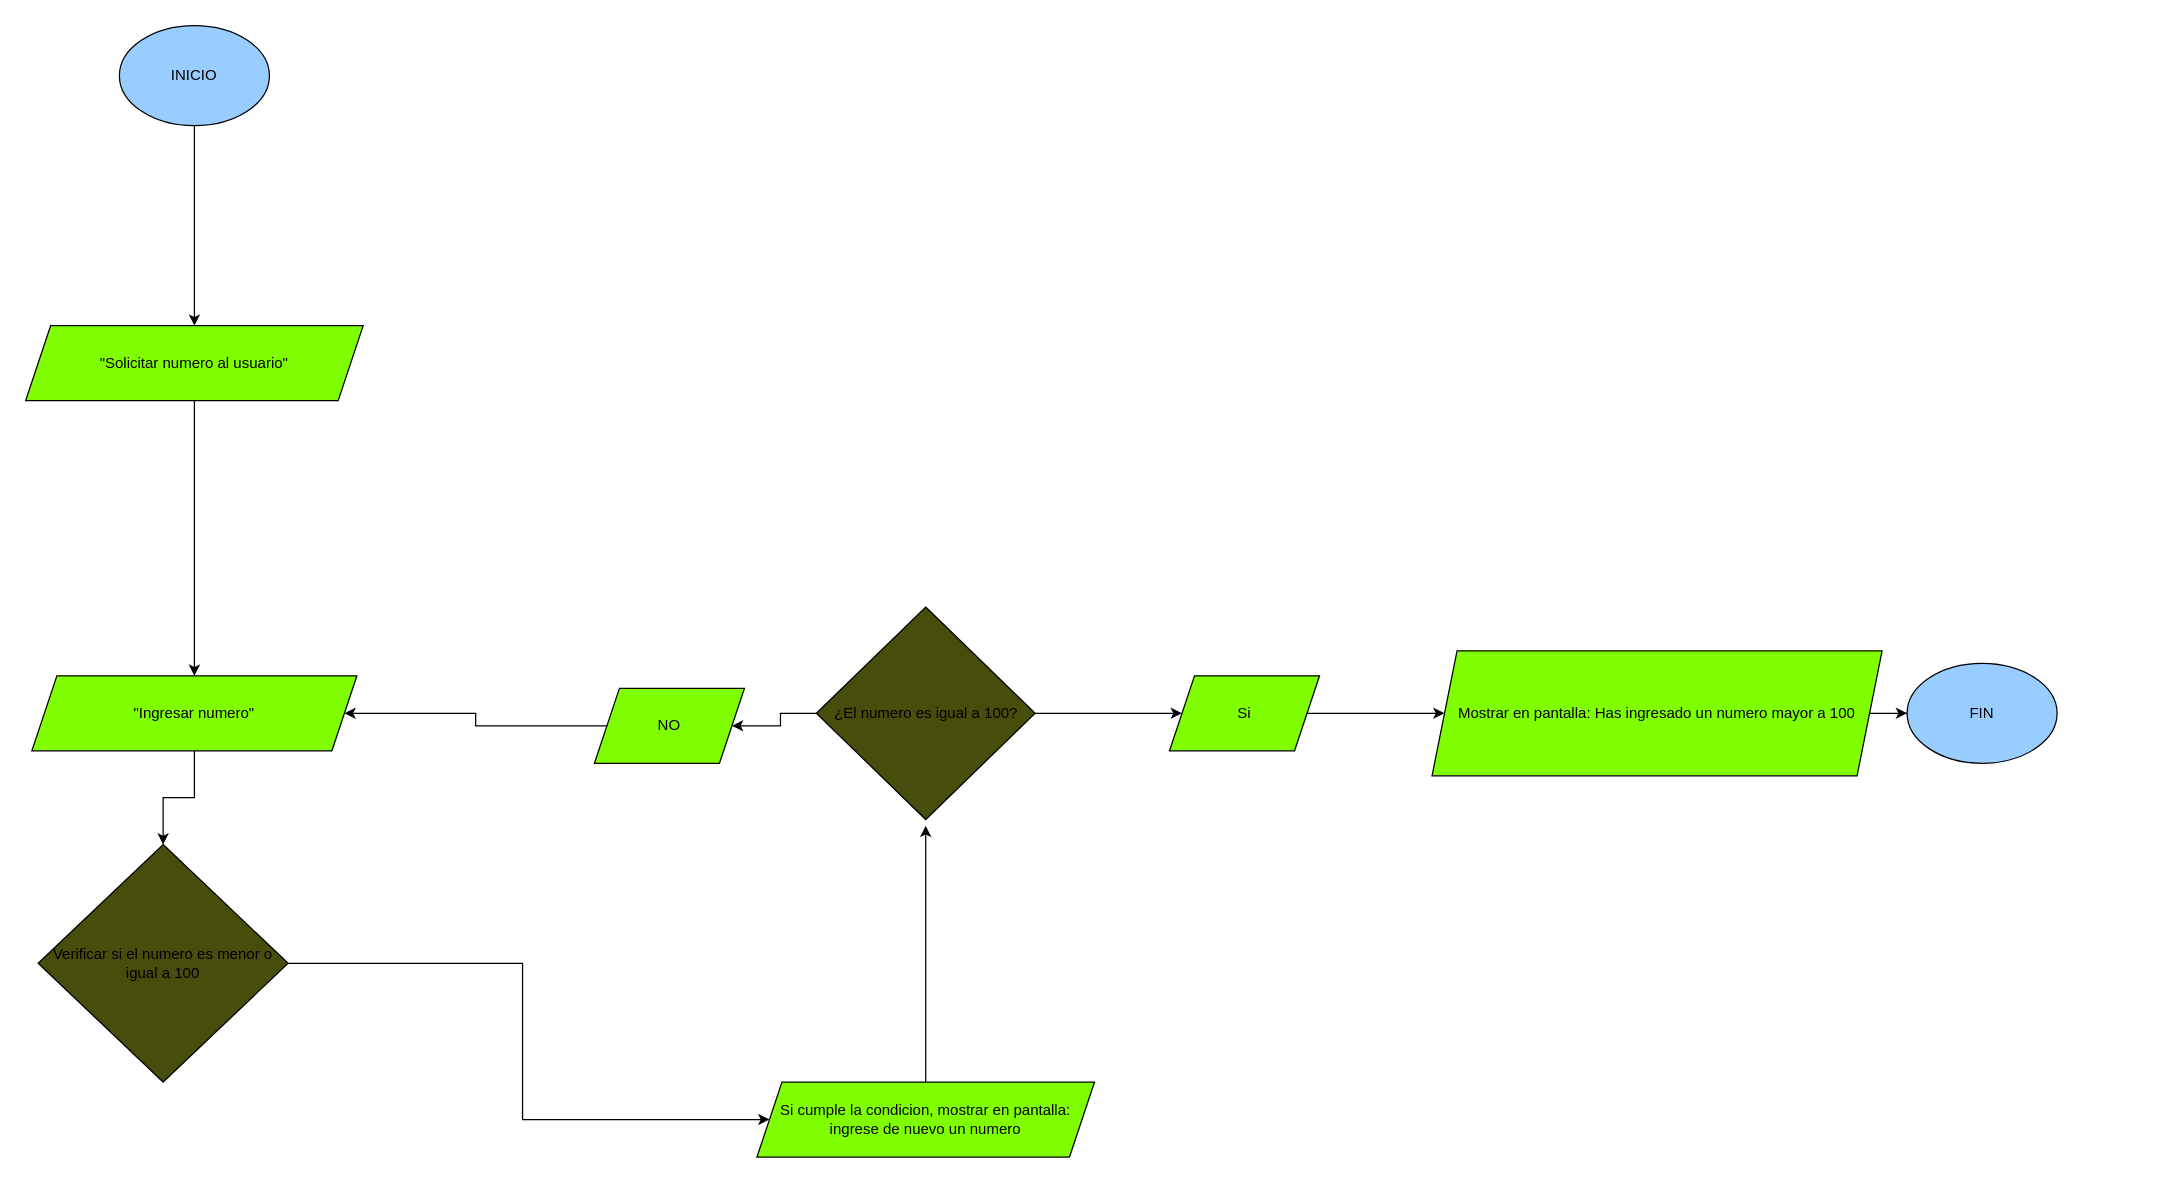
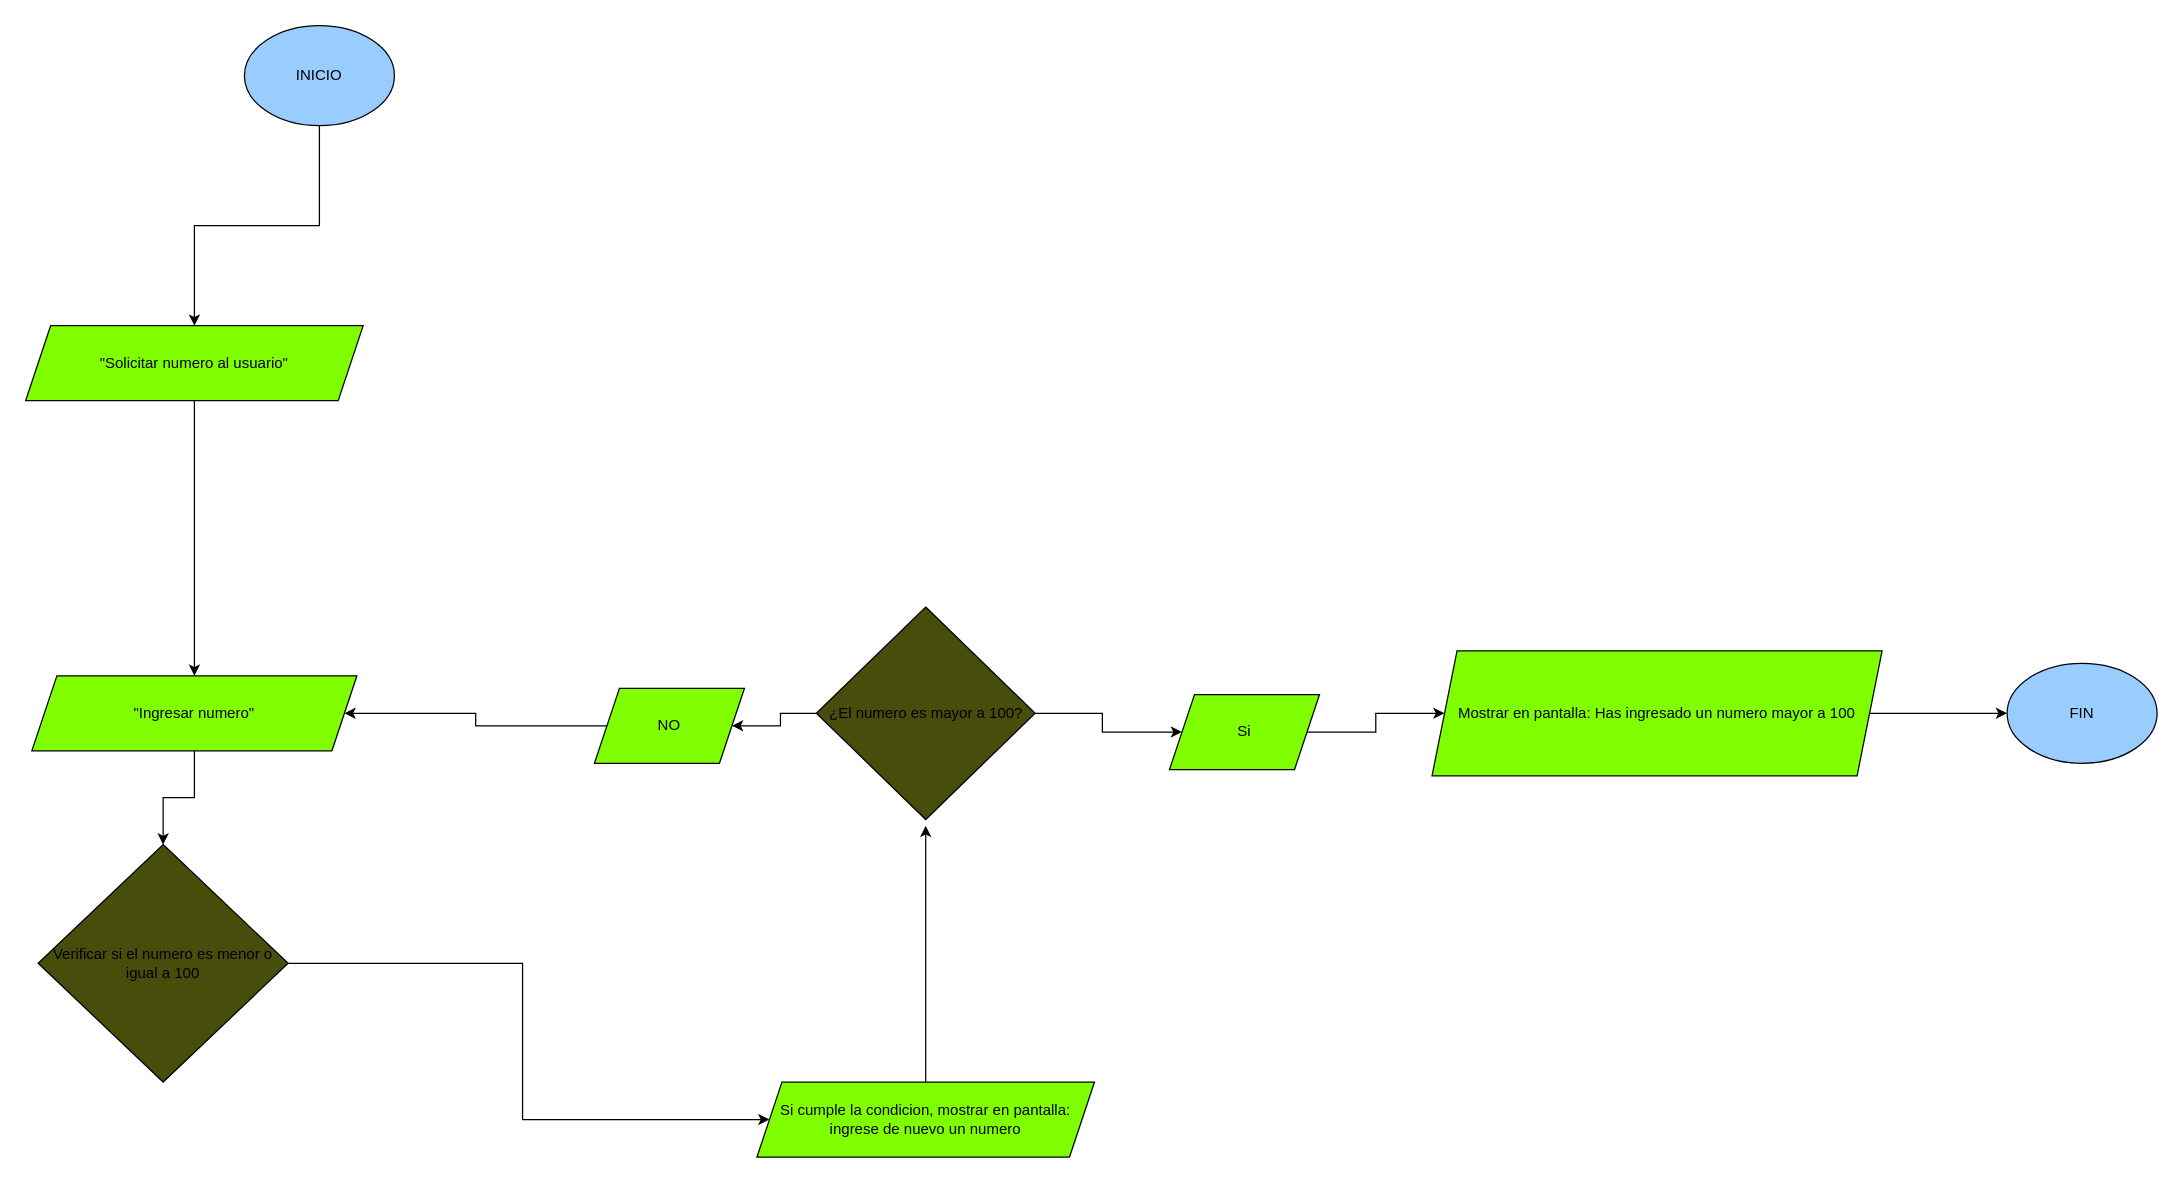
(194, 76) -> (319, 76)
(926, 713) -> (926, 713)
(1244, 713) -> (1244, 732)
(1982, 713) -> (2082, 713)
